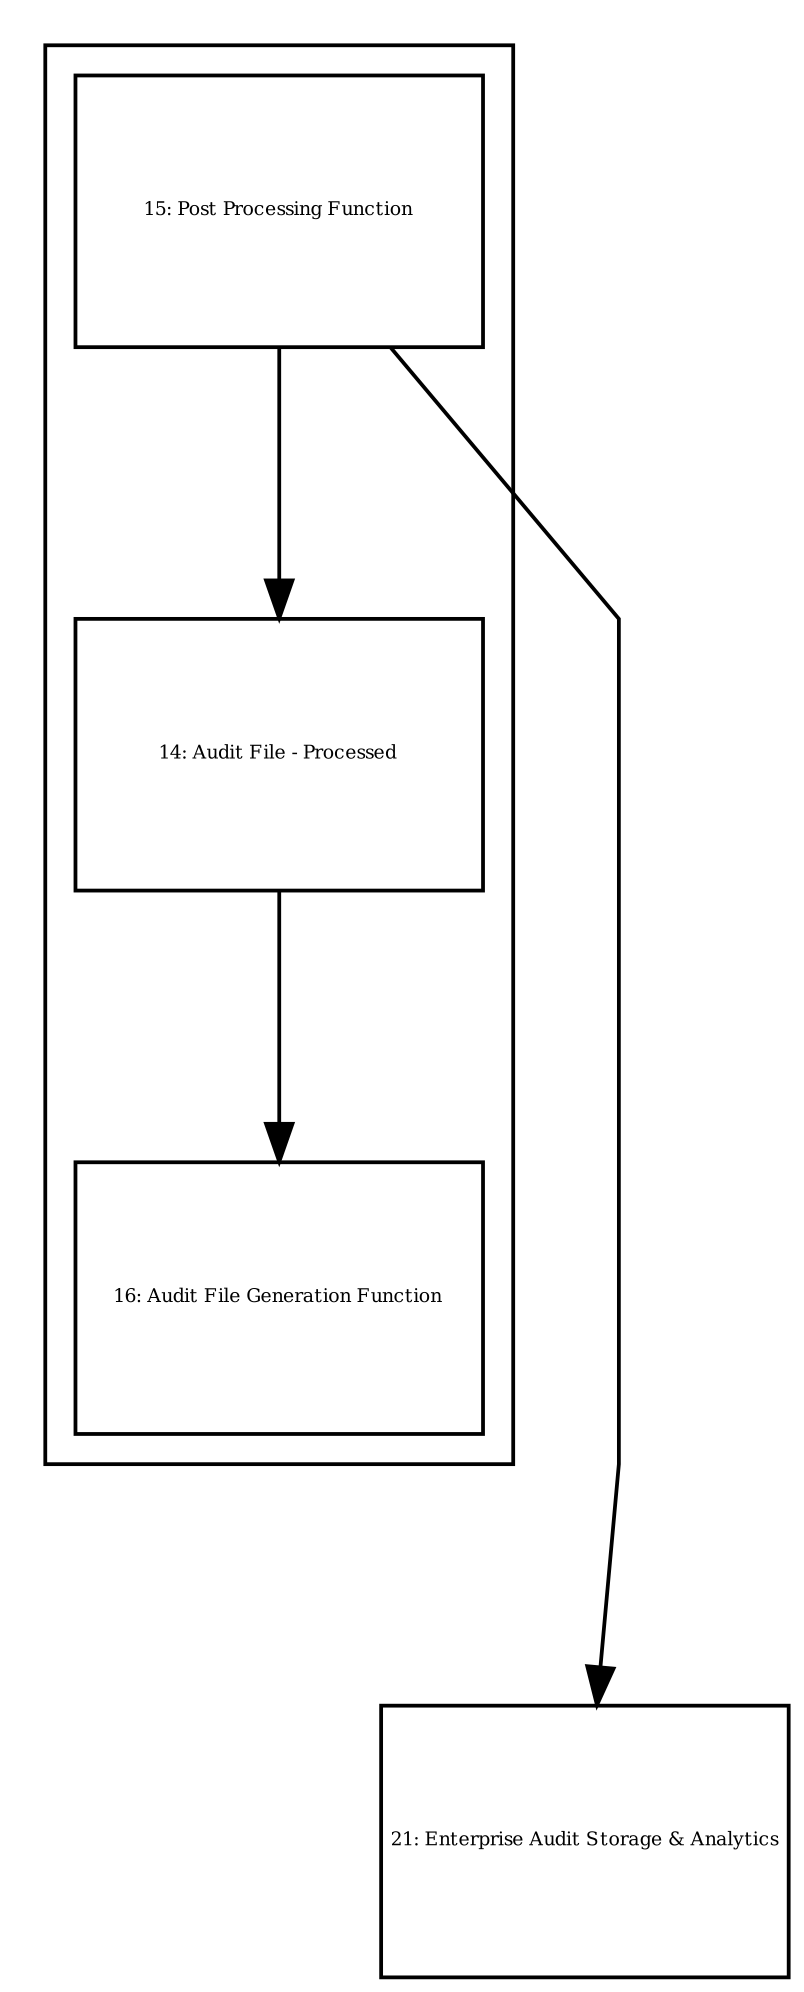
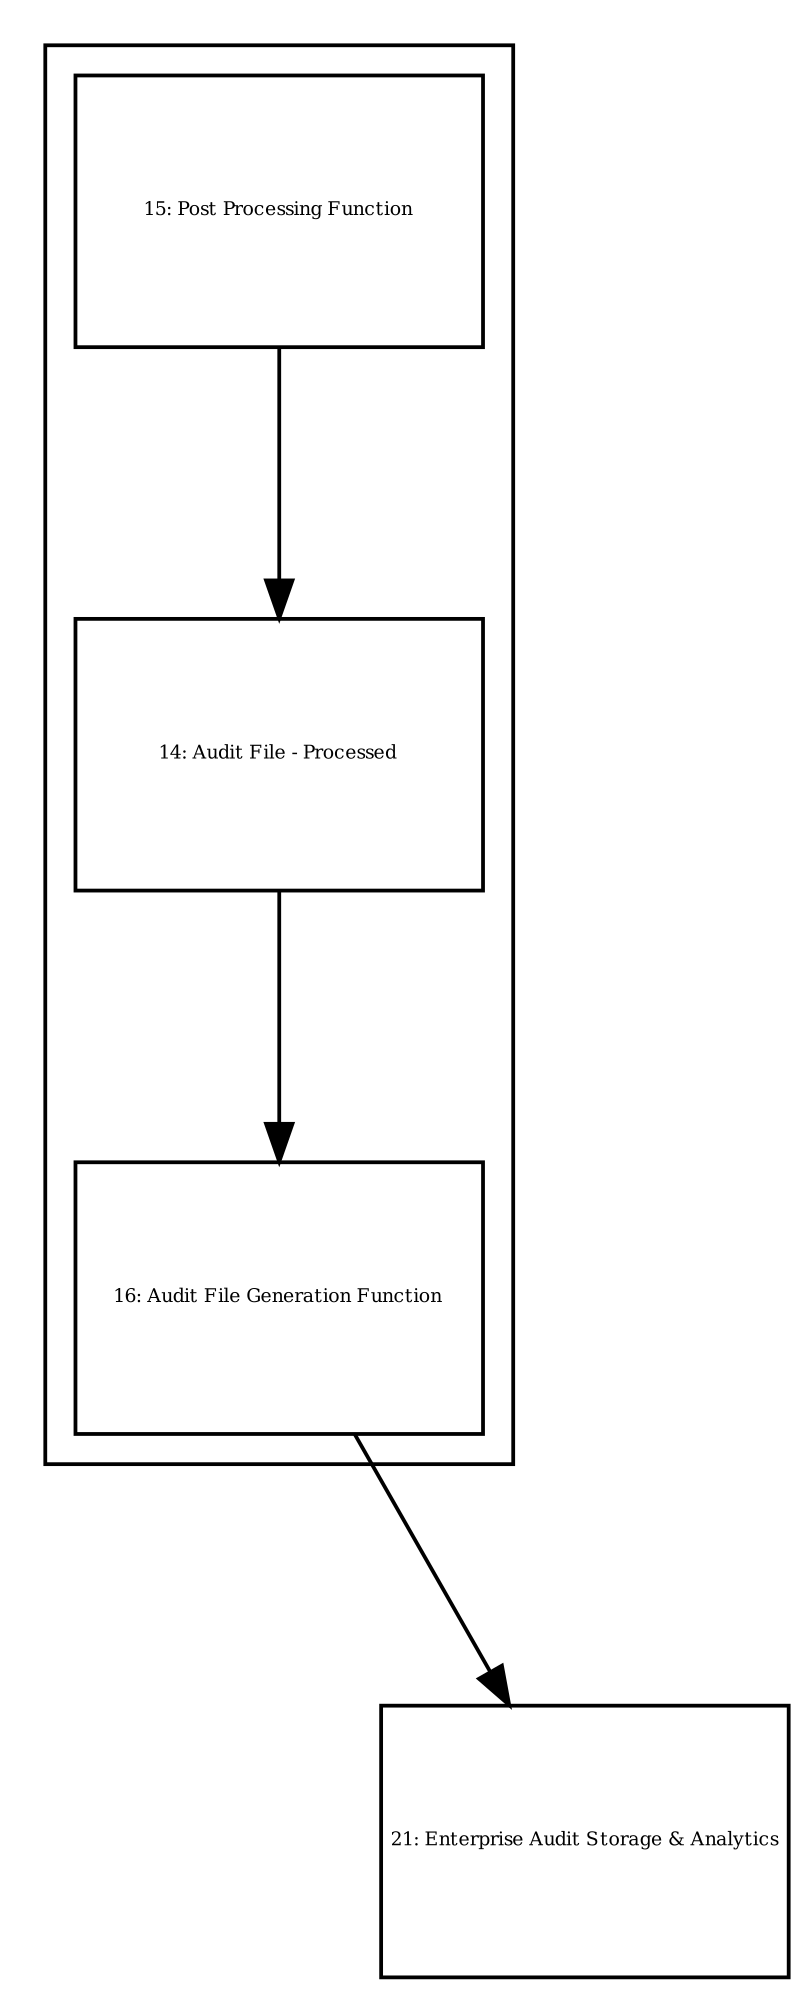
(619, 966) -> (423, 1553)
